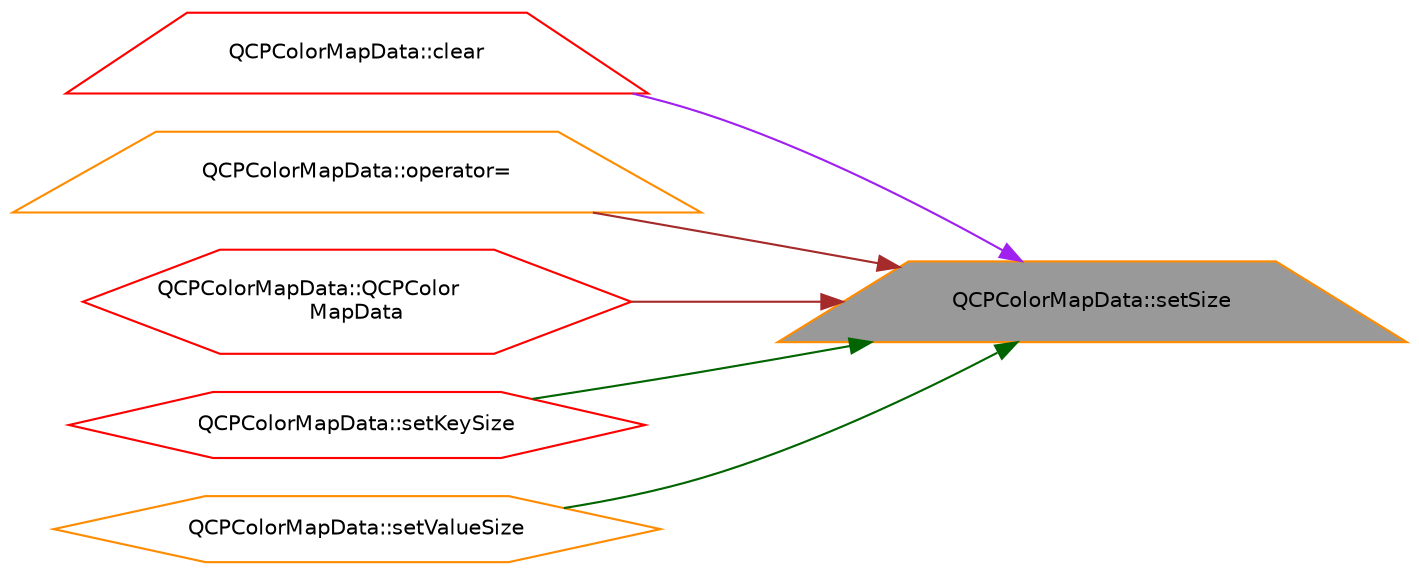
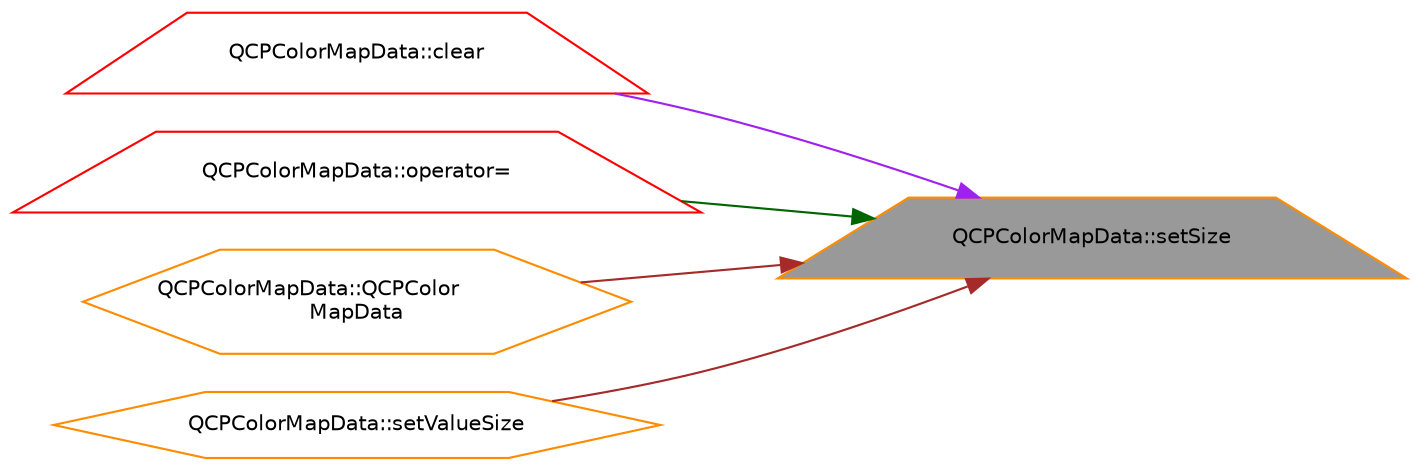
(357, 172) -> (357, 172)
(736, 238) -> (767, 209)
(357, 302) -> (357, 302)
(357, 425) -> none
(787, 449) -> (763, 355)
